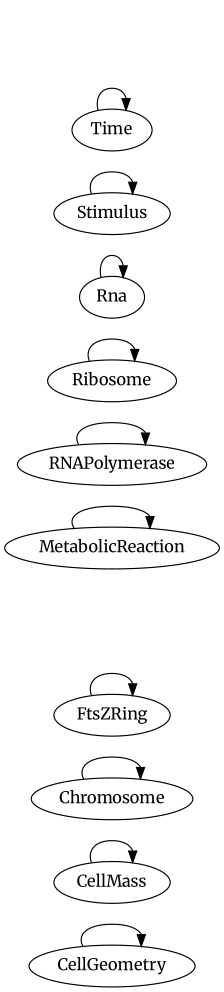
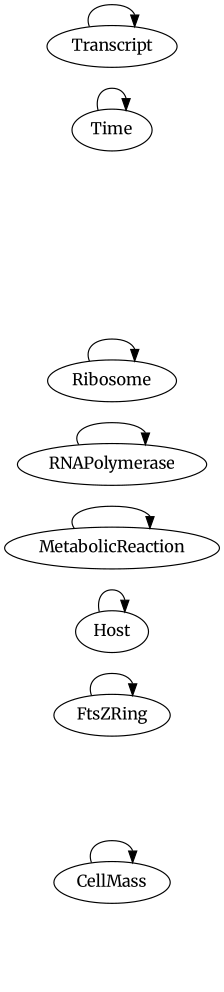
none -> (112, 46)
(112, 214) -> none
(112, 297) -> none
none -> (112, 632)
(112, 799) -> none
(112, 966) -> none
